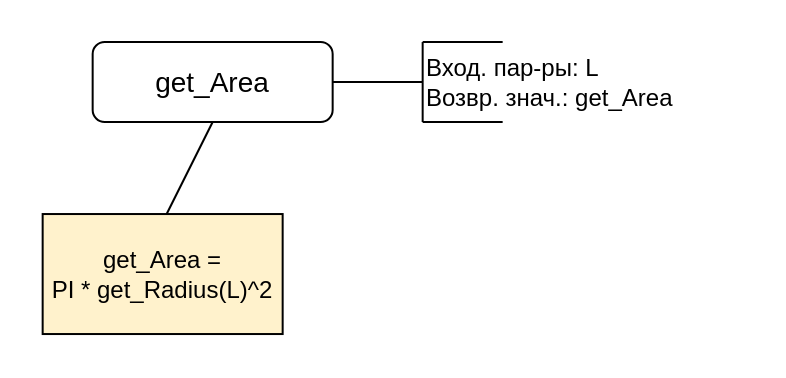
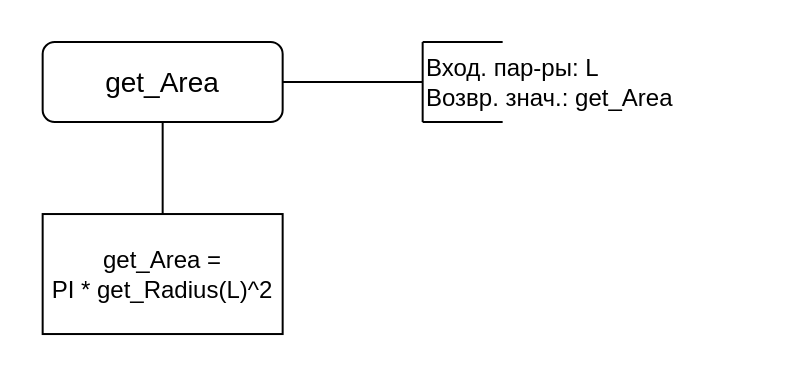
(213, 82) -> (163, 82)
(163, 274) -> (163, 274)
